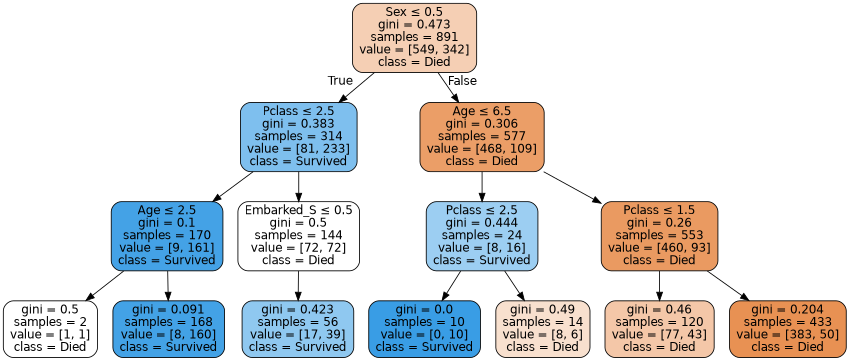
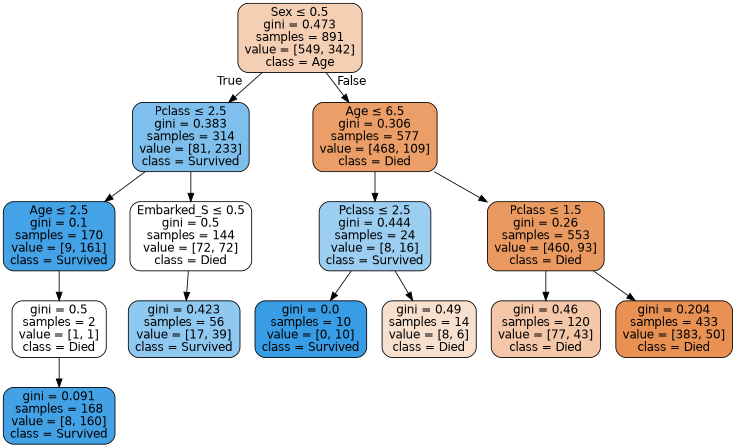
(415, 62) -> (300, 62)
(168, 282) -> (59, 368)
